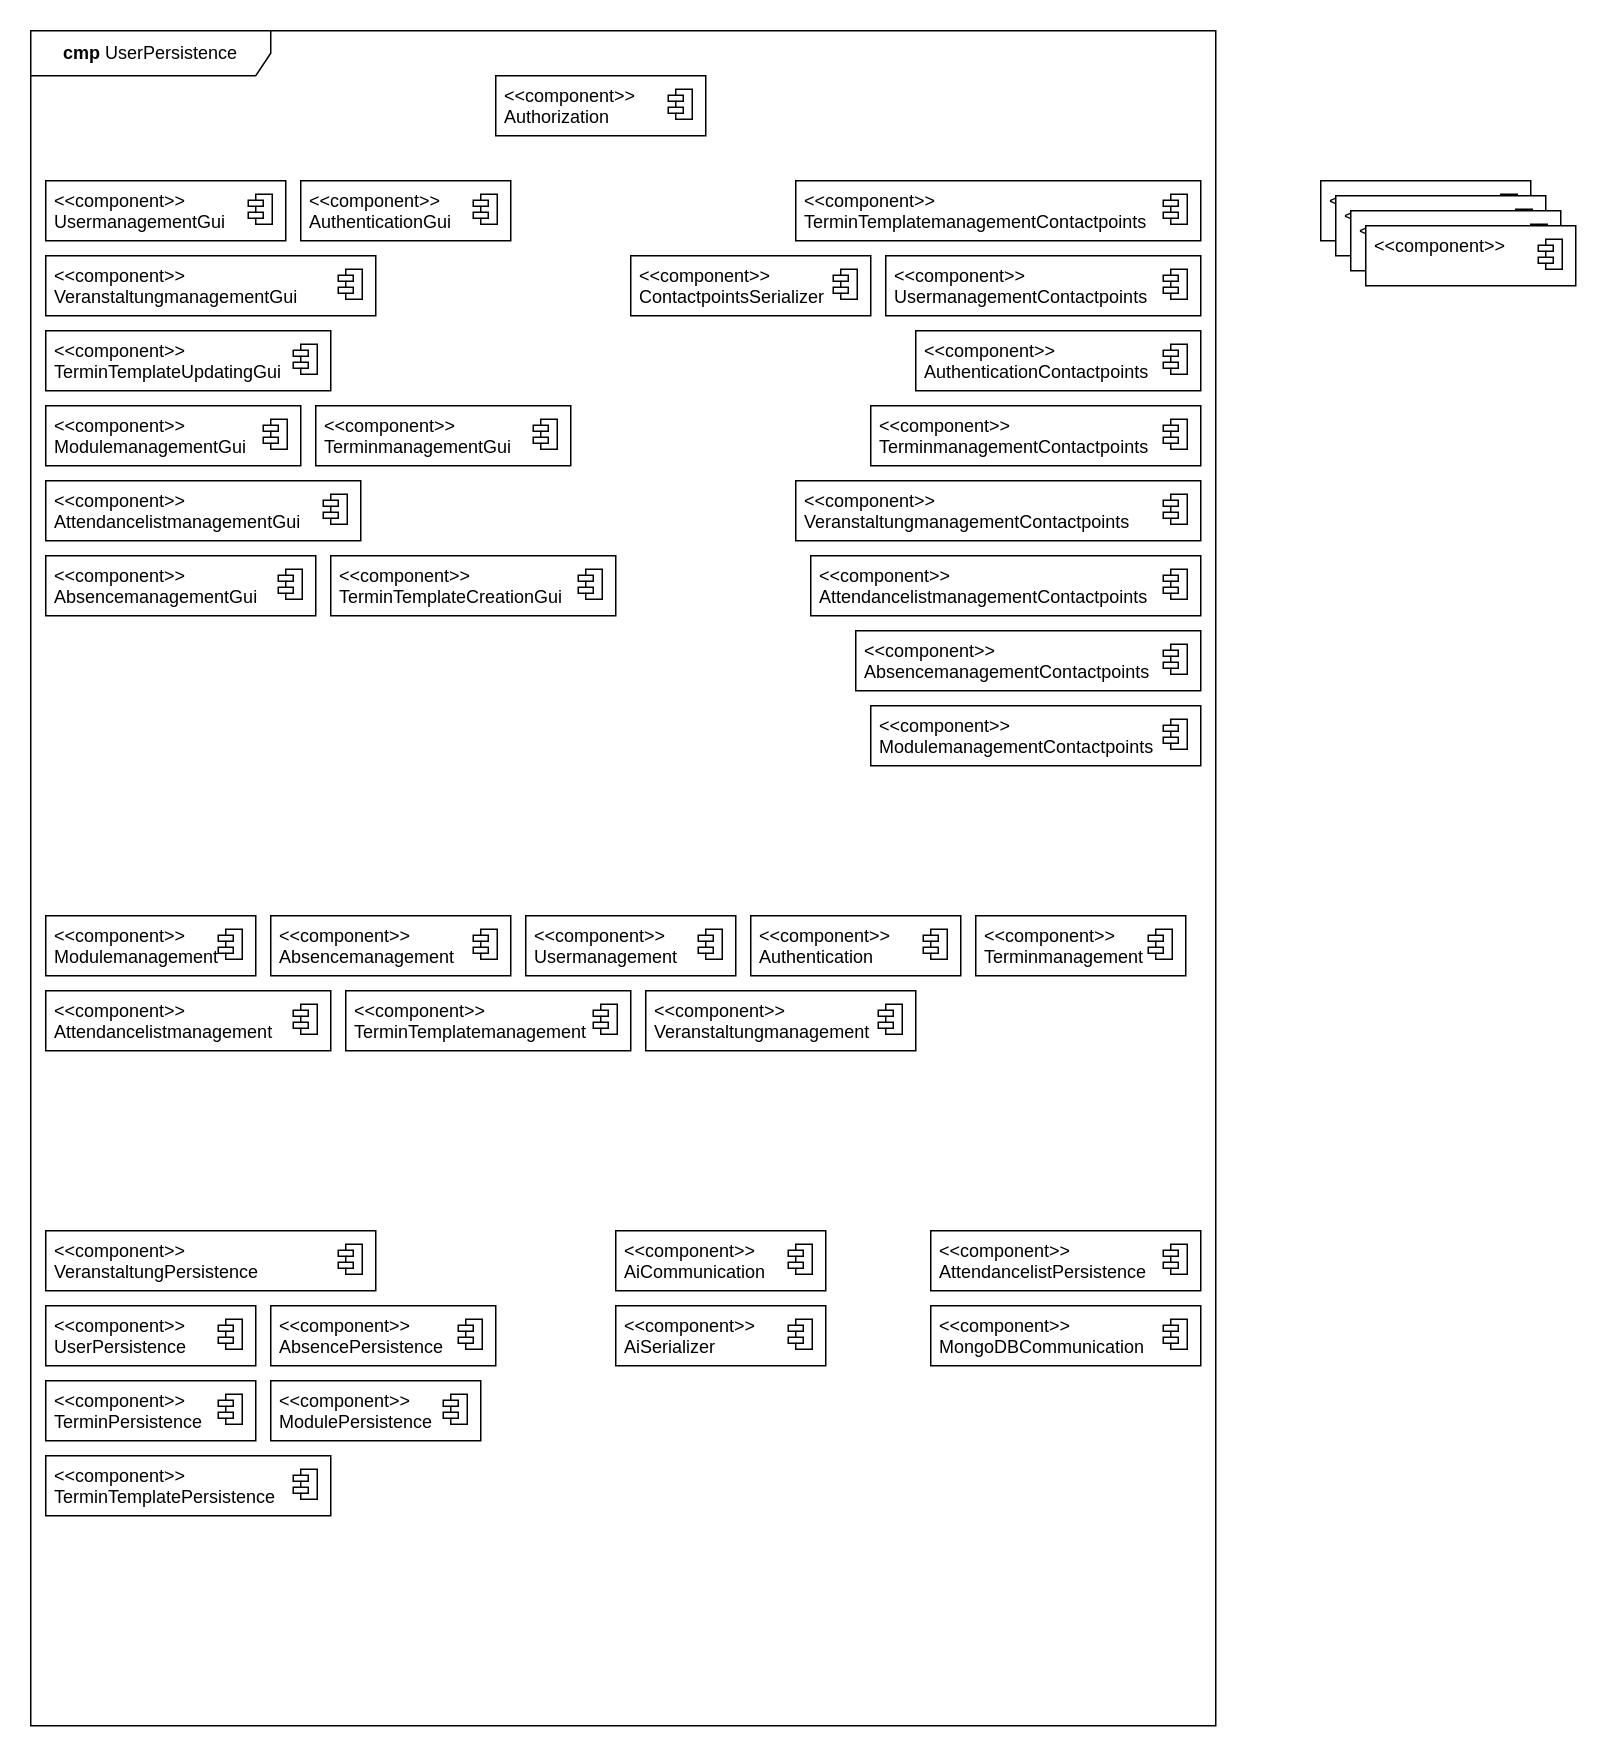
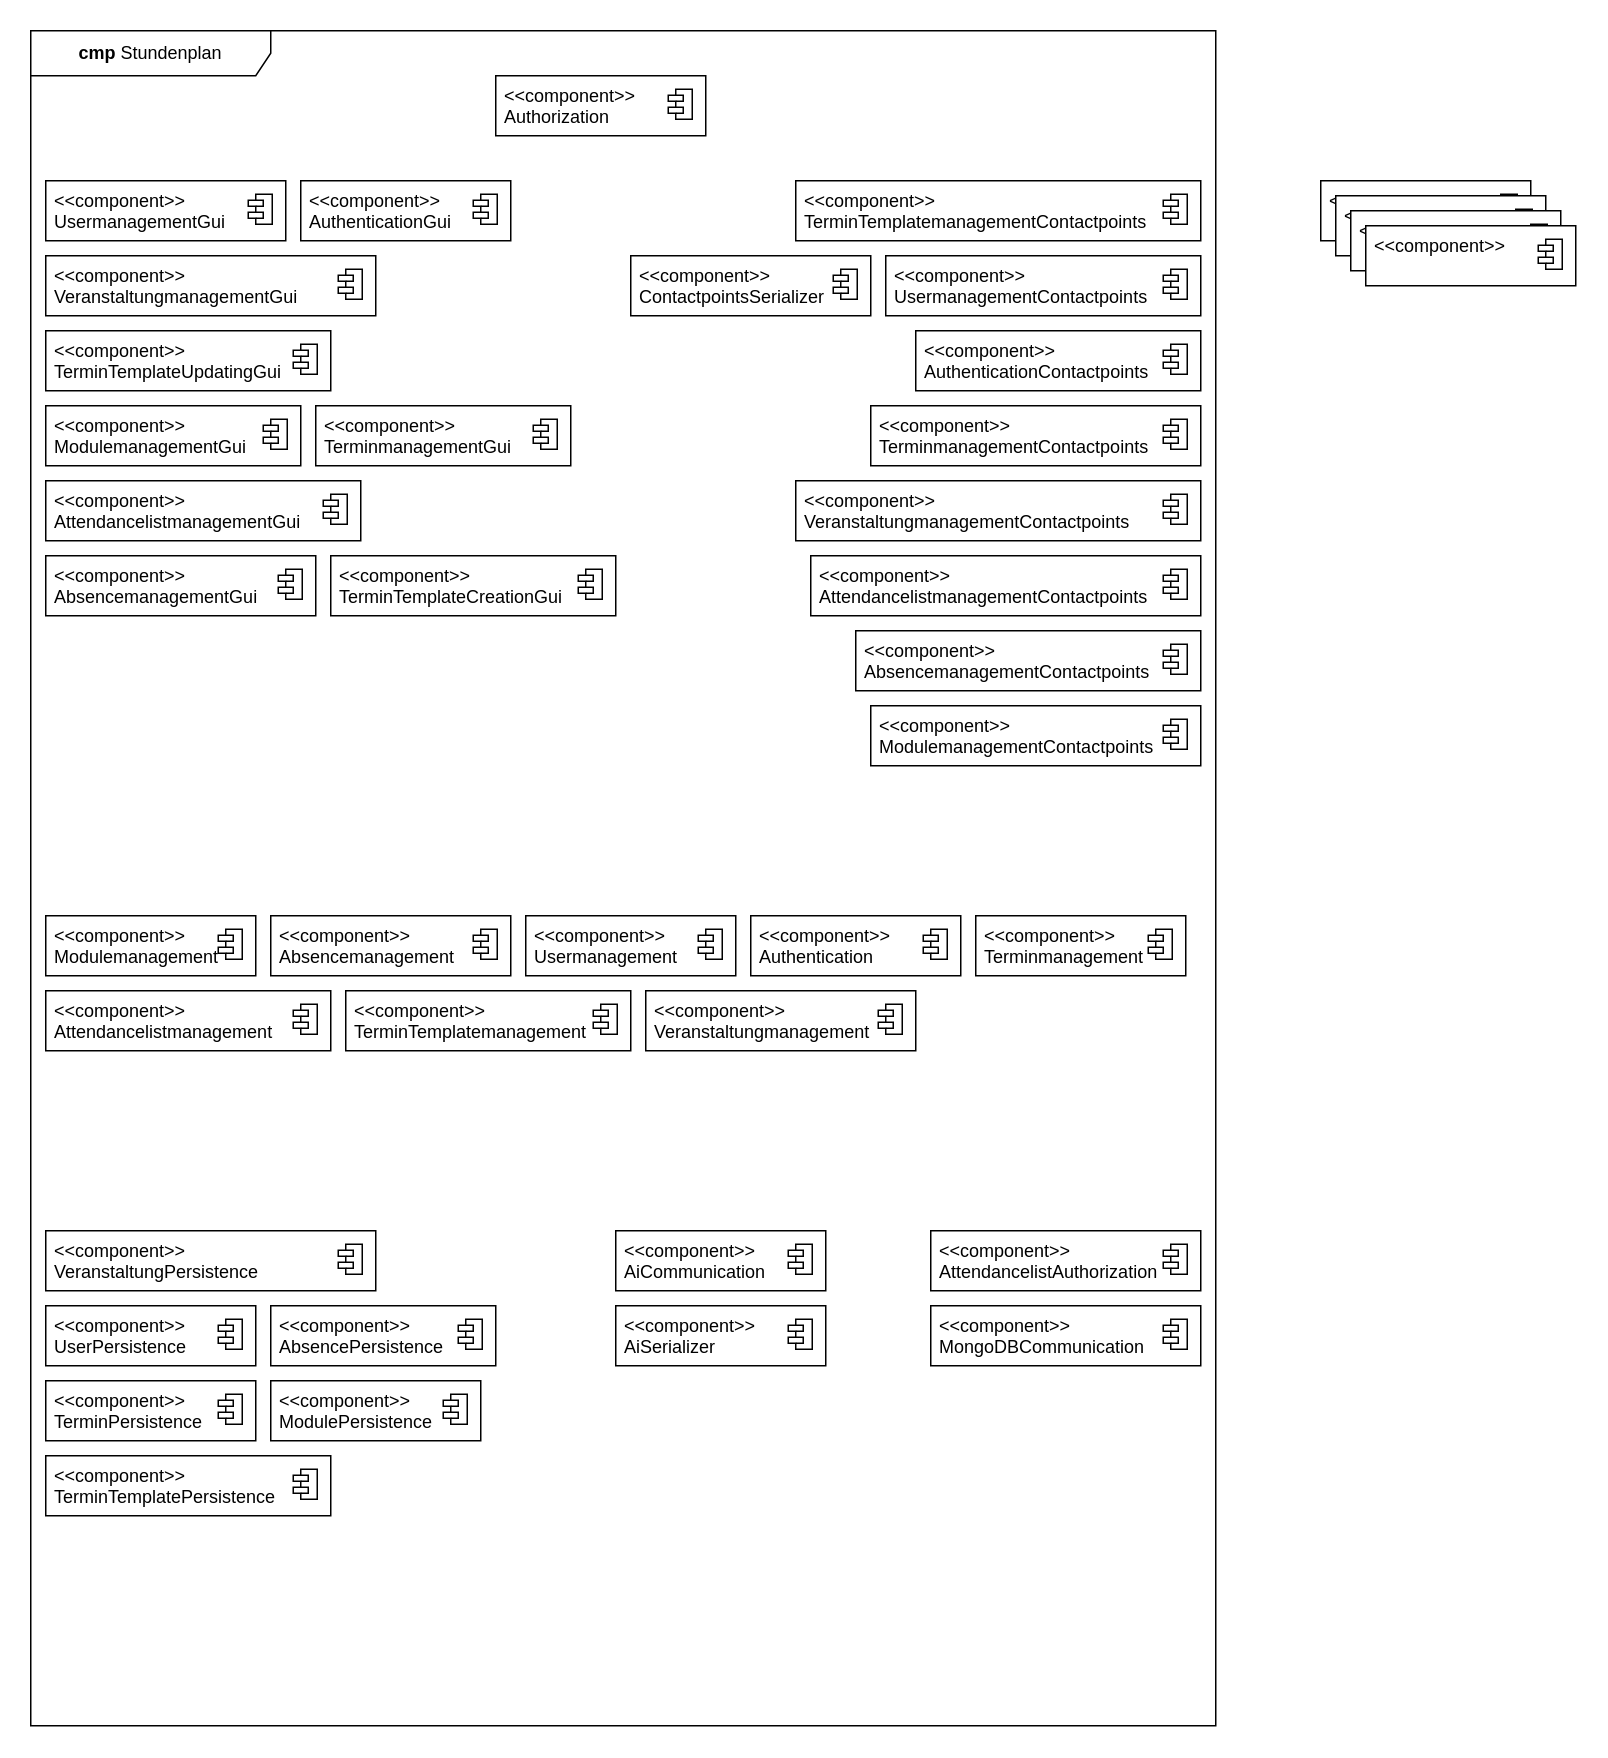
(151, 53) -> (151, 53)
(1059, 1263) -> (1066, 1263)
